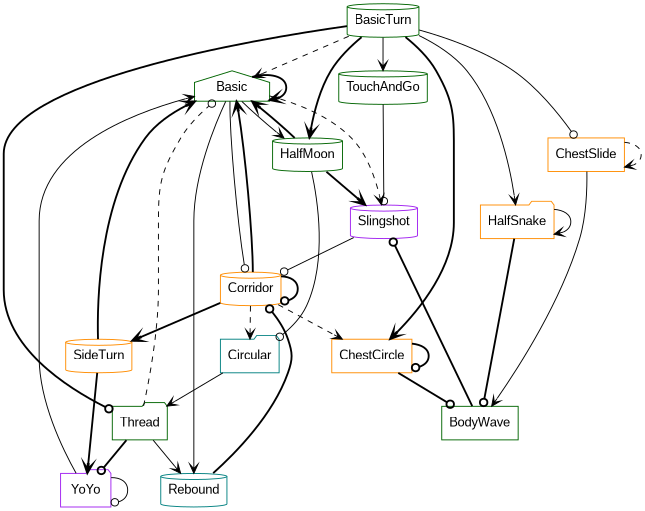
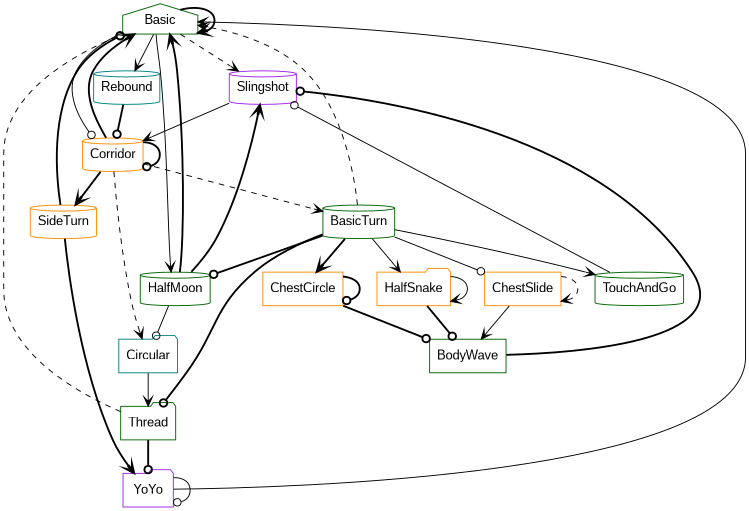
(327, 78) -> (267, 255)
(113, 209) -> (62, 111)
(326, 251) -> (191, 120)
(306, 320) -> (228, 186)
(164, 453) -> none
